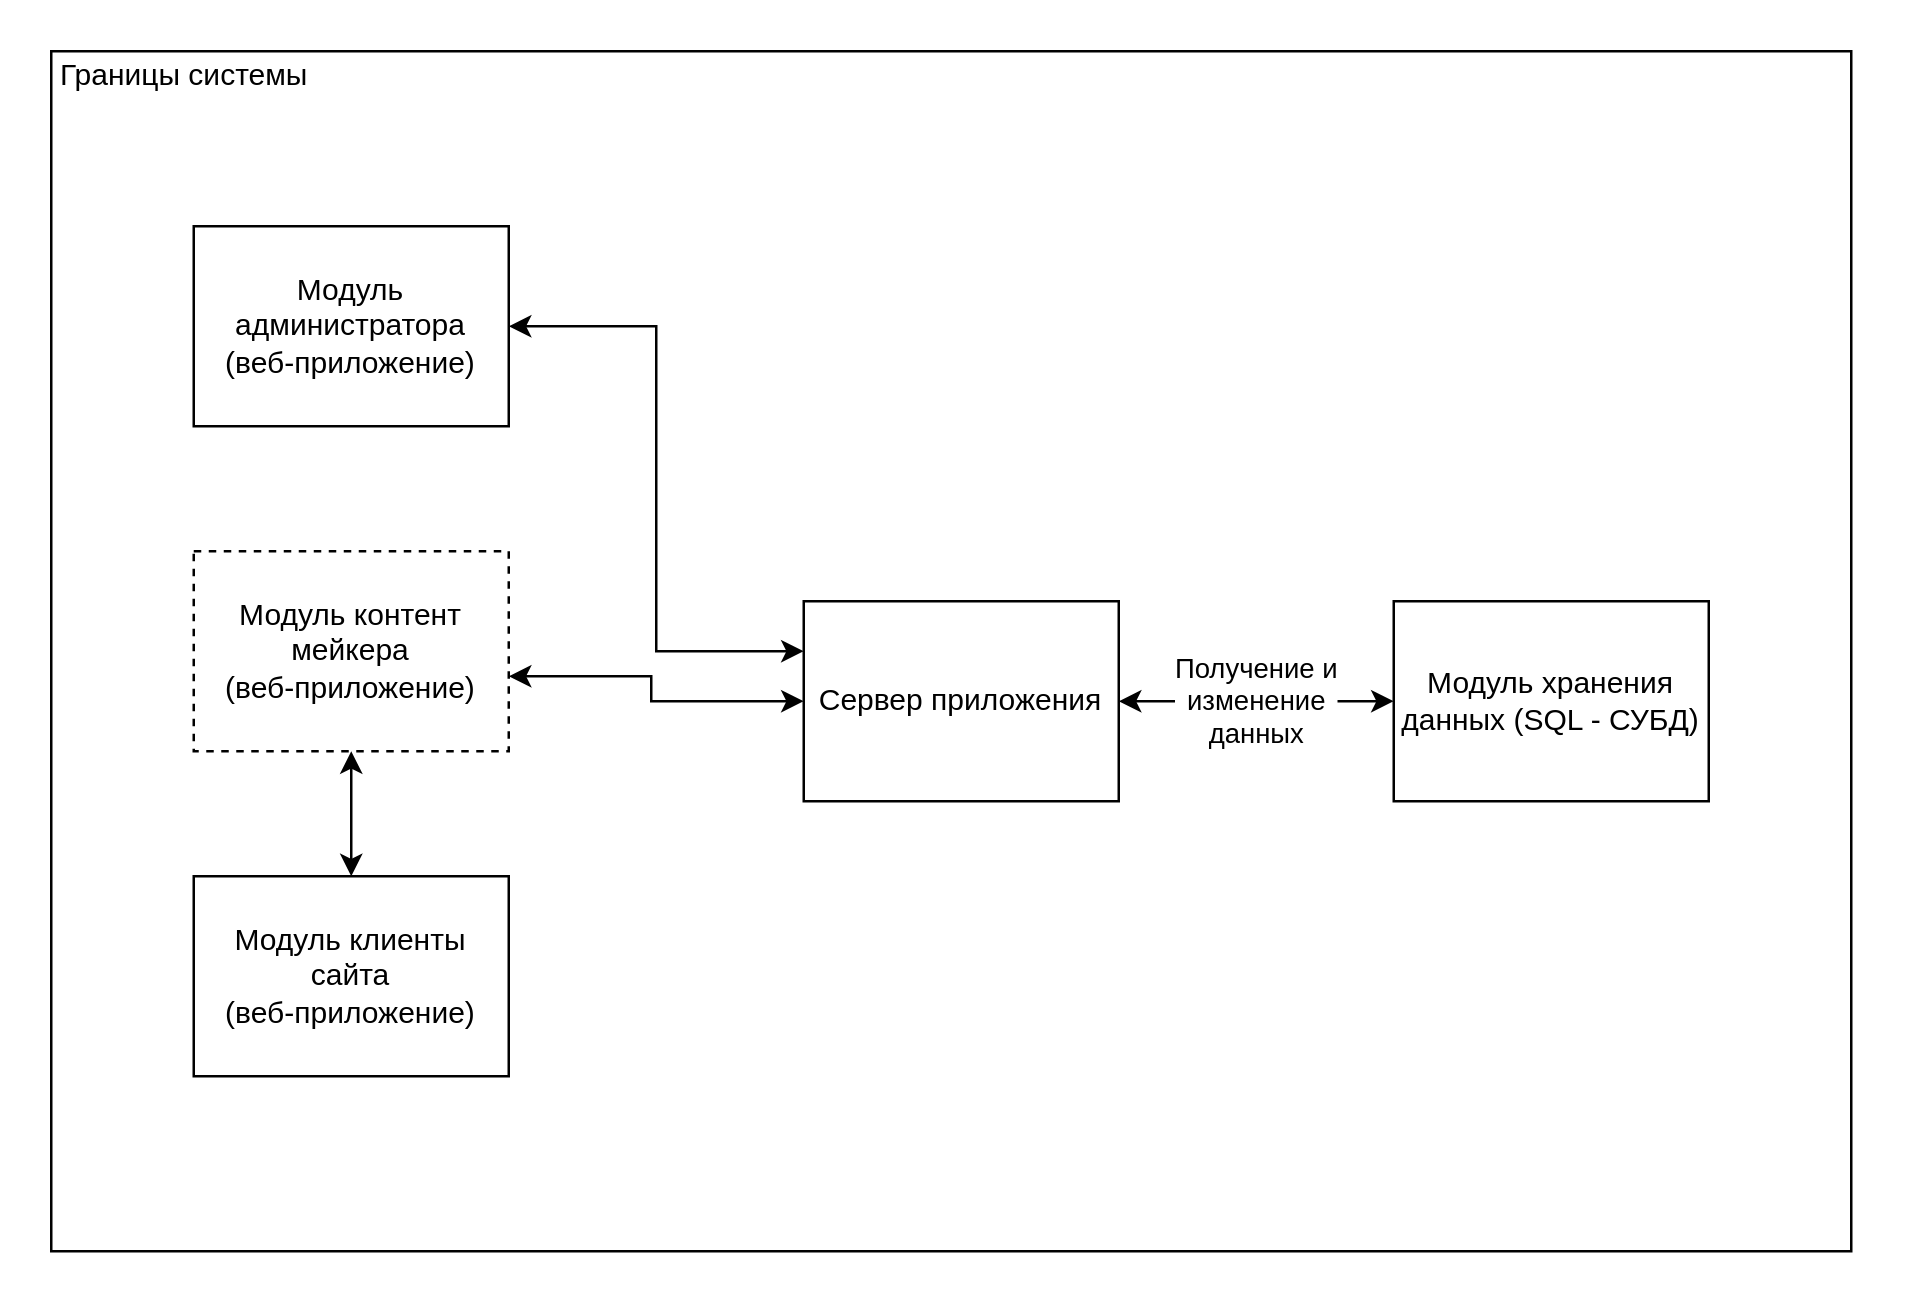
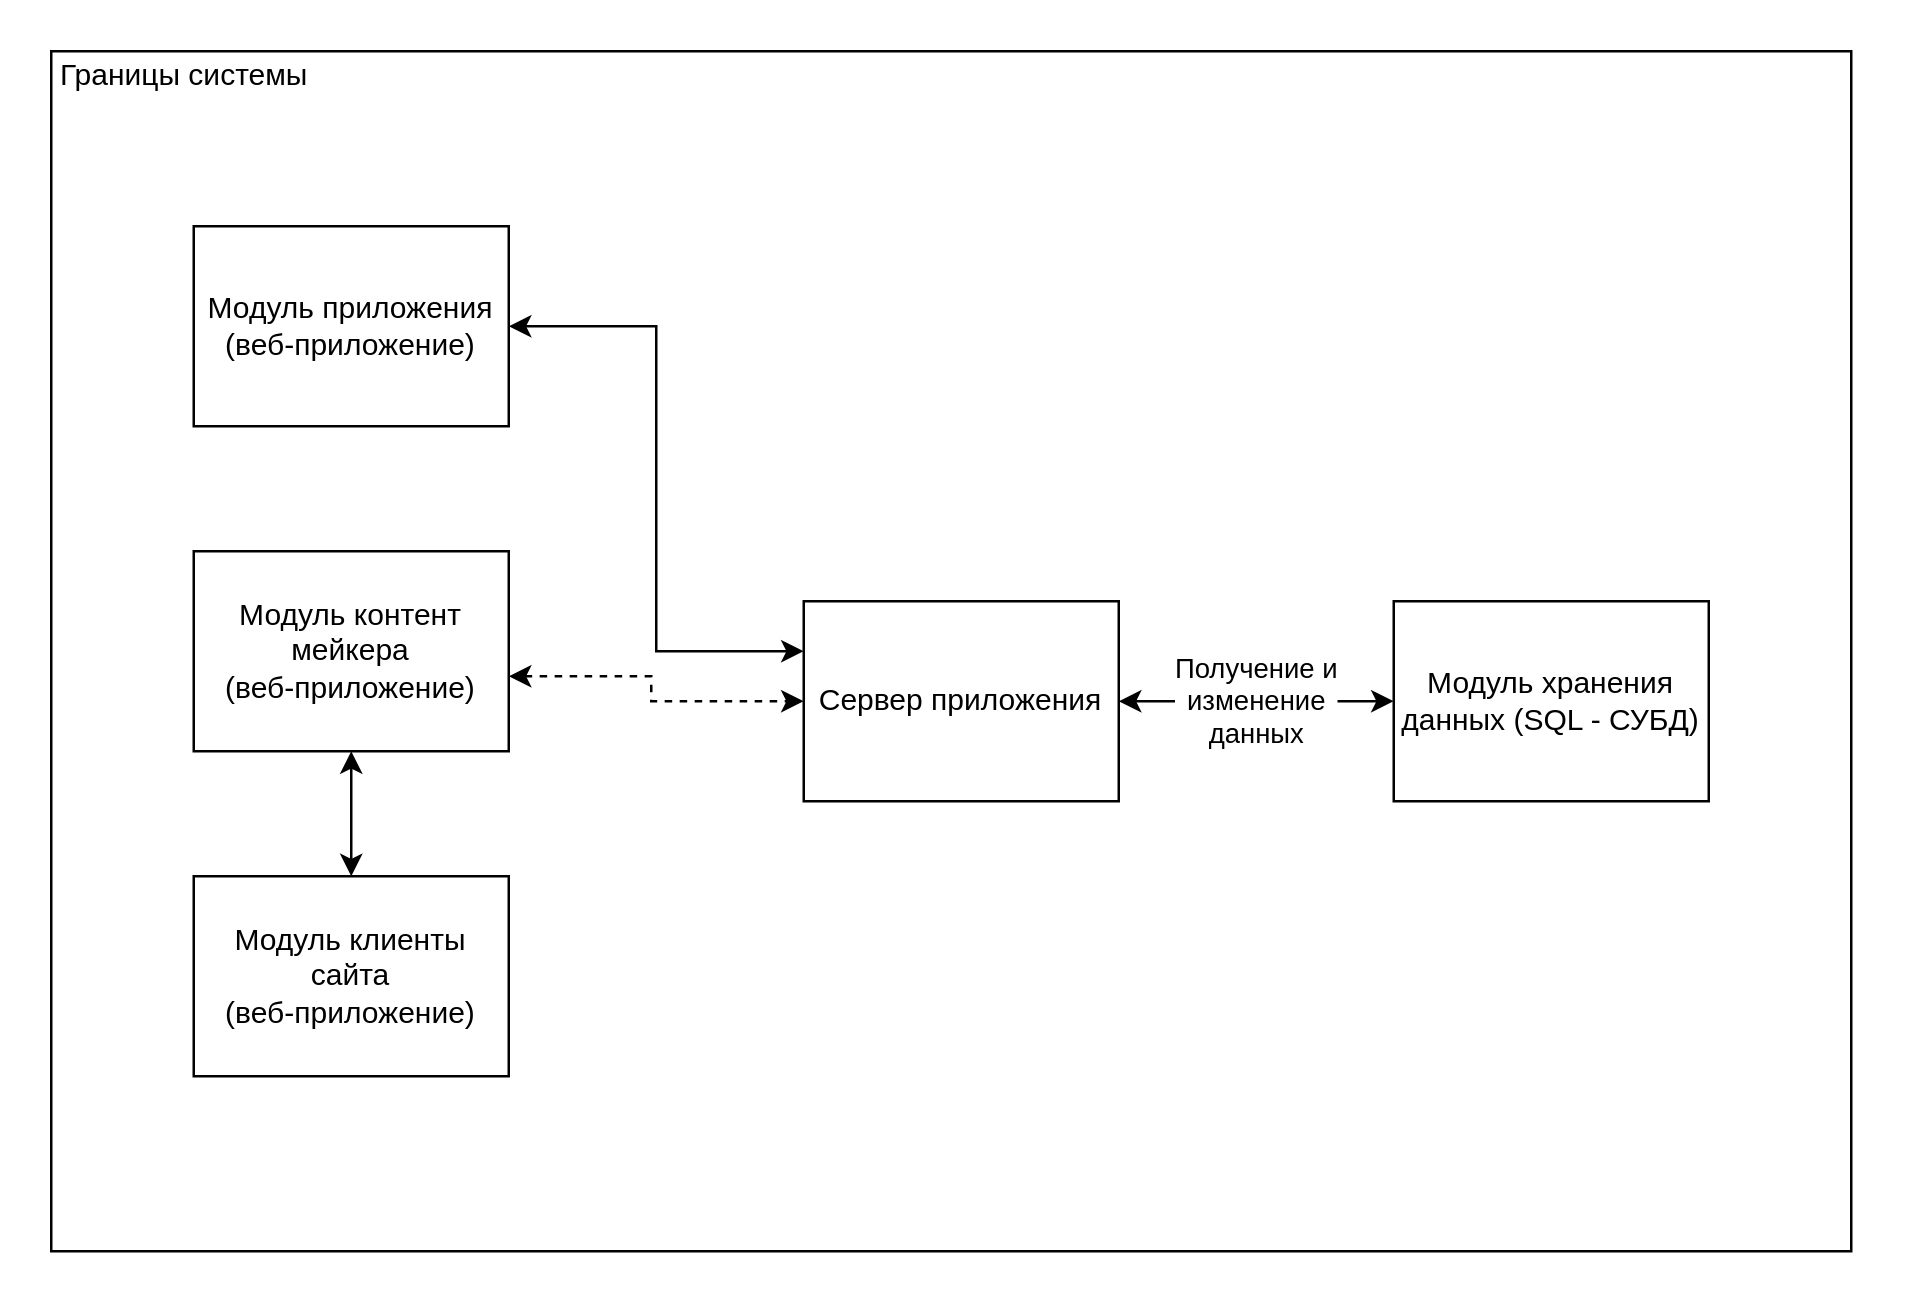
(351, 326) -> (351, 326)
(351, 651) -> (351, 651)
(651, 695) -> (651, 695)
